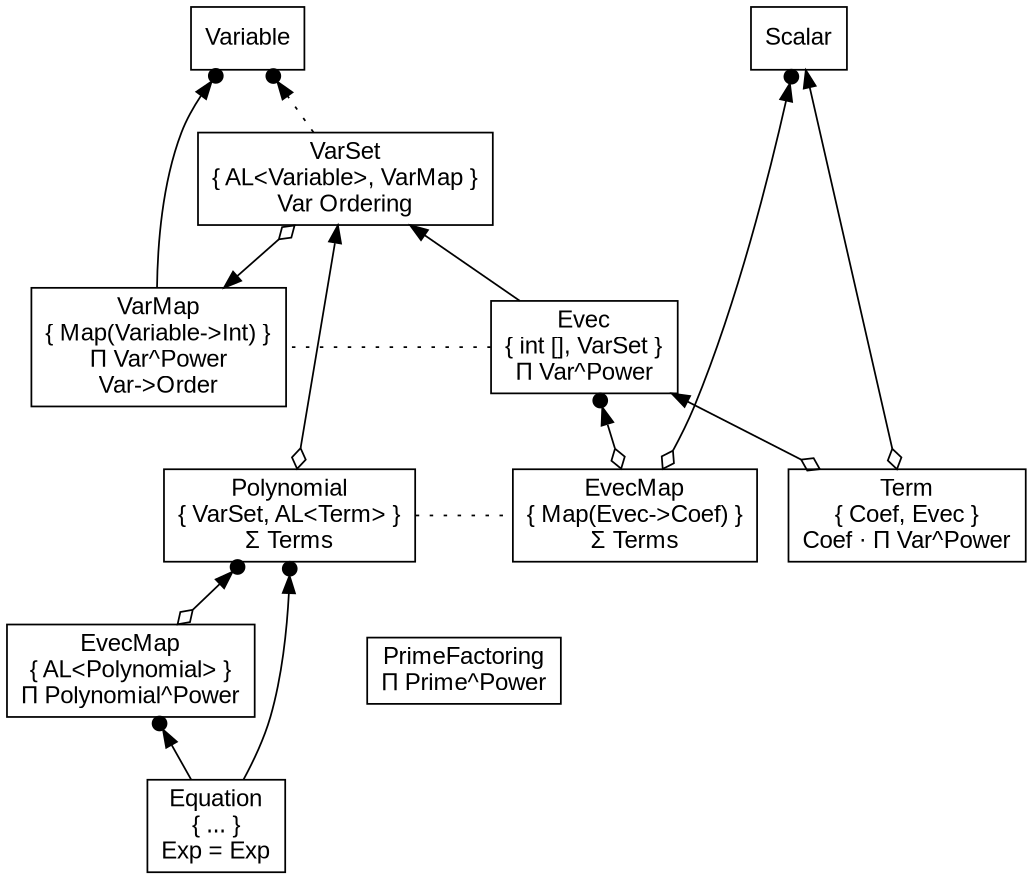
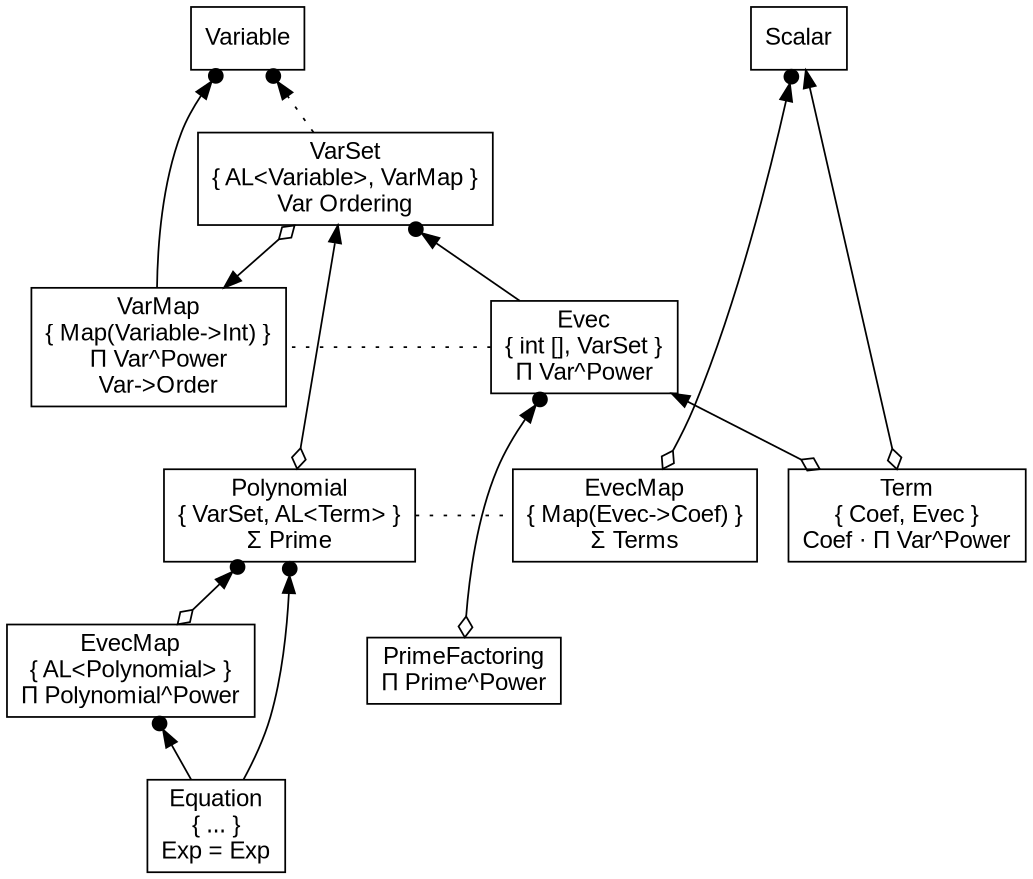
(472, 268) -> (472, 268)
(611, 436) -> (485, 504)
(290, 515) -> (290, 515)
